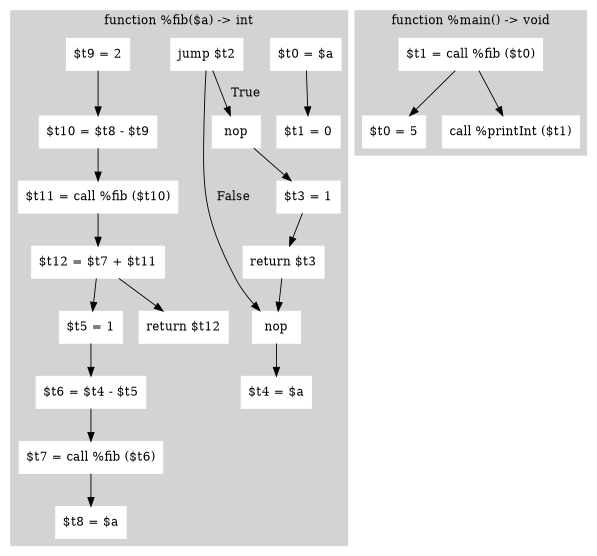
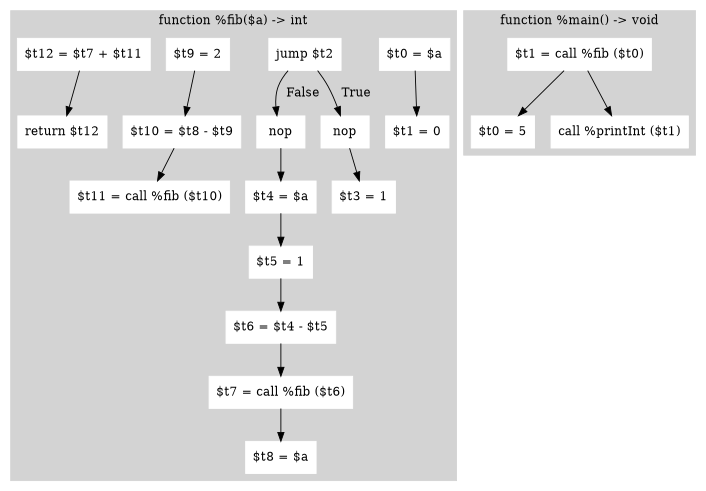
(98, 225) -> none
(284, 262) -> none
(95, 290) -> (281, 225)
